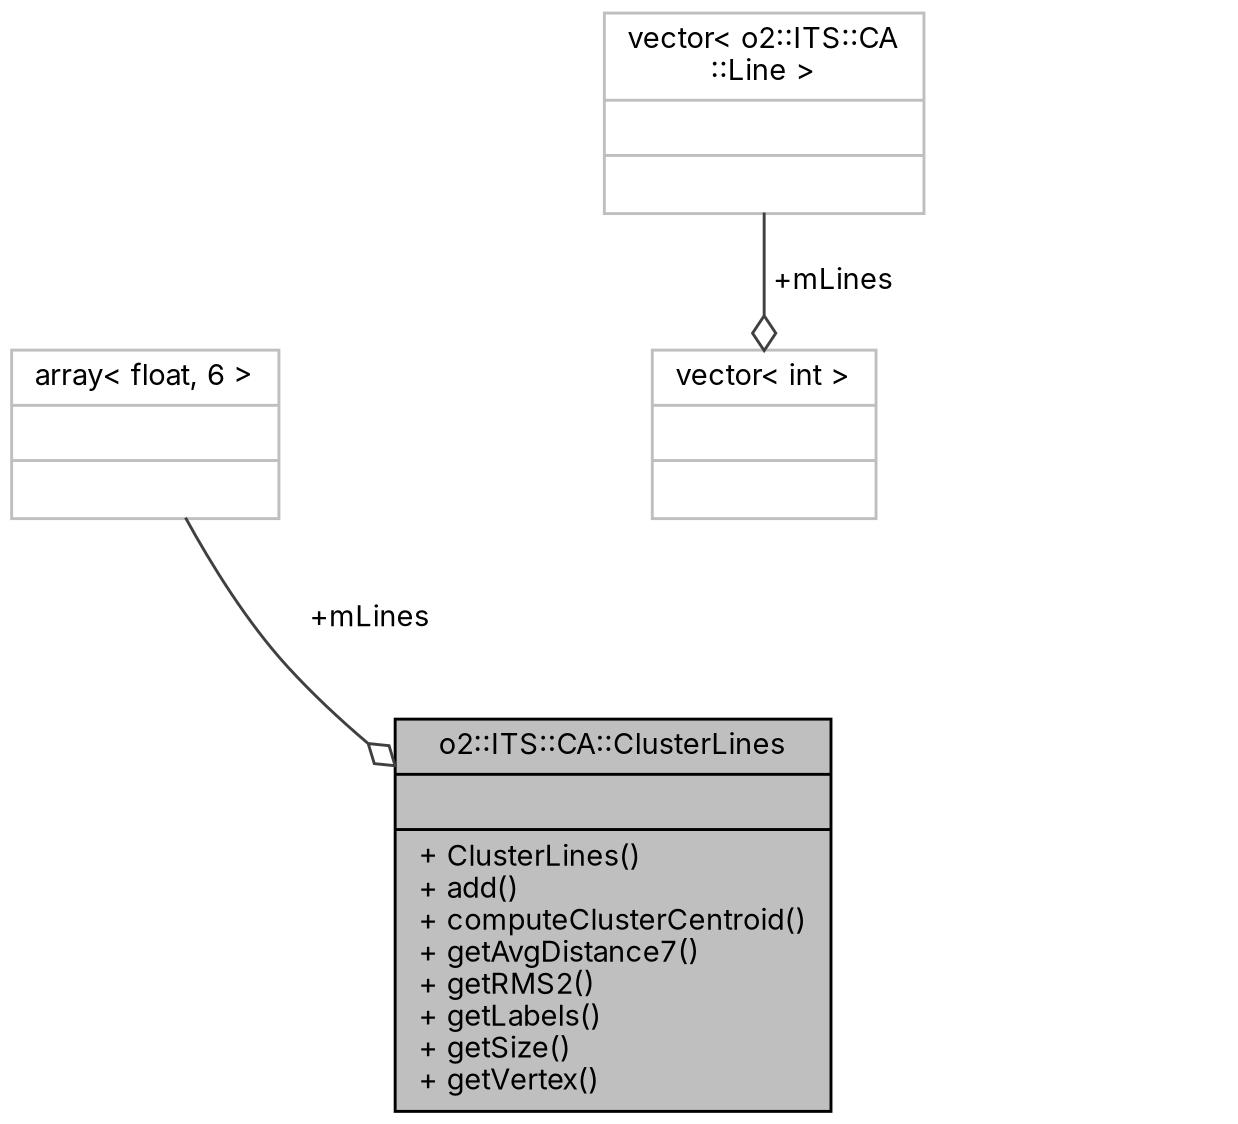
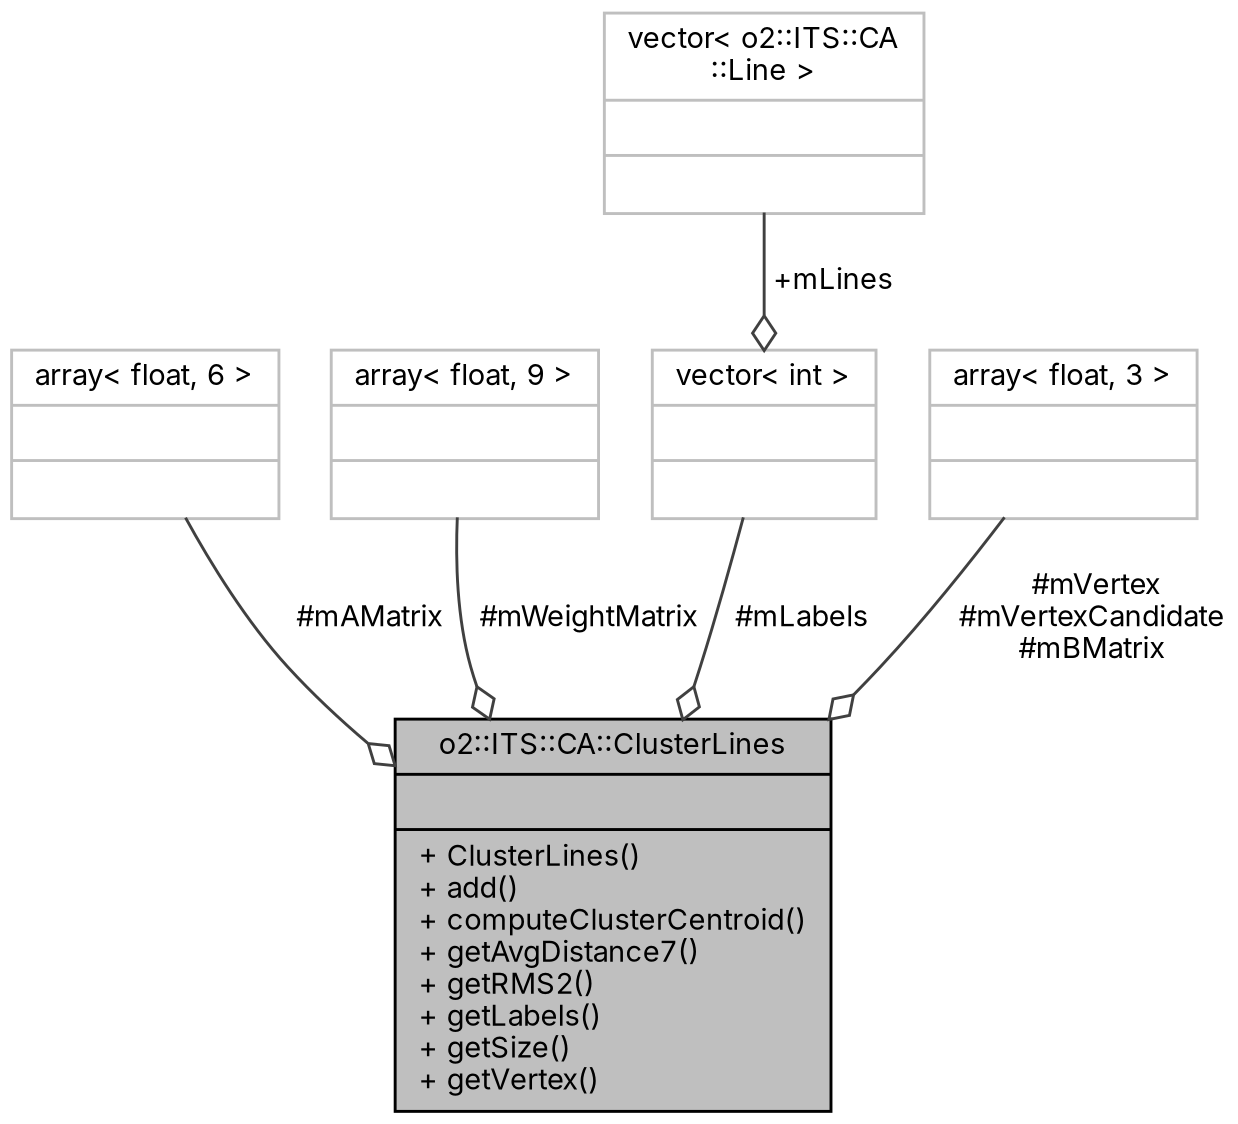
none -> (465, 434)
none -> (1063, 434)
none -> (720, 602)
(366, 619) -> (366, 619)
